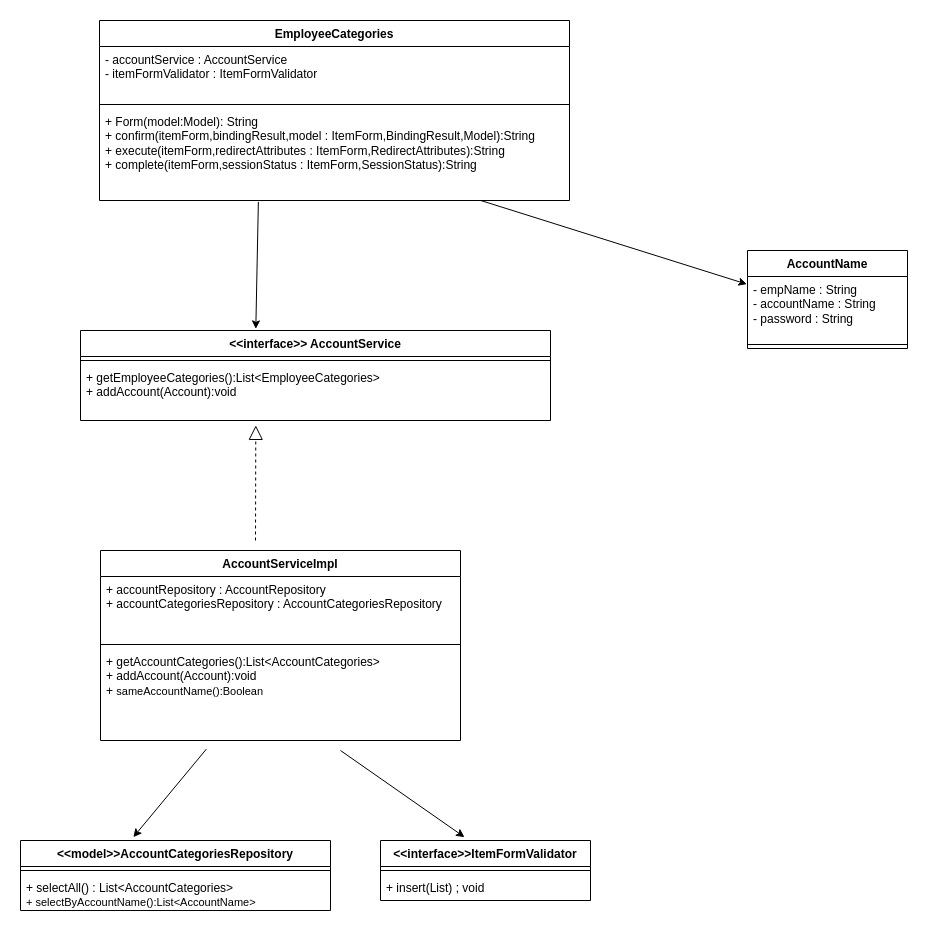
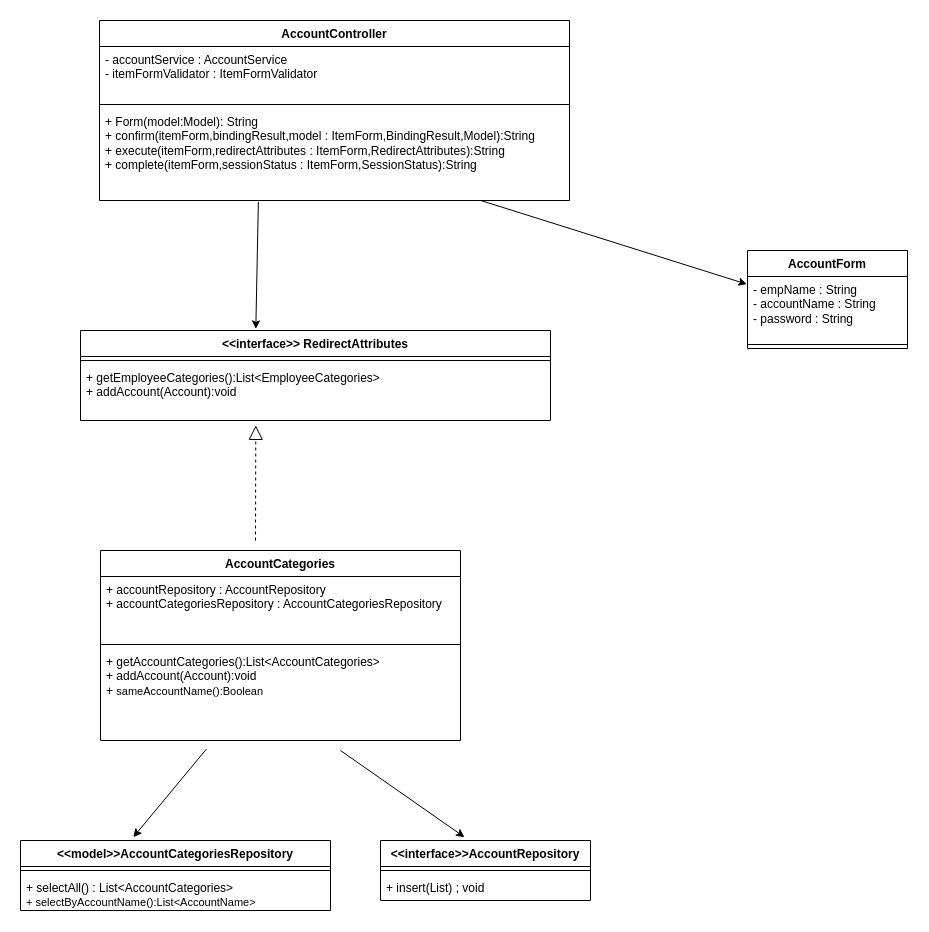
(335, 35) -> (335, 35)
(828, 265) -> (828, 265)
(316, 345) -> (316, 345)
(281, 565) -> (281, 565)
(486, 855) -> (486, 855)
